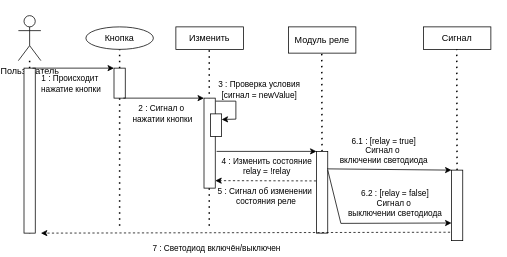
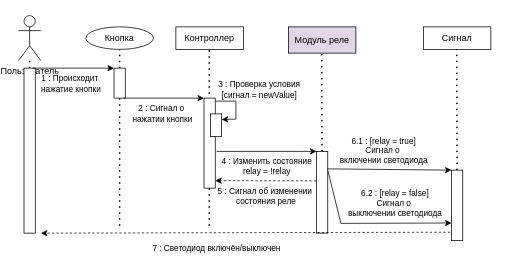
(210, 38) -> (210, 38)
(322, 40) -> (322, 40)
